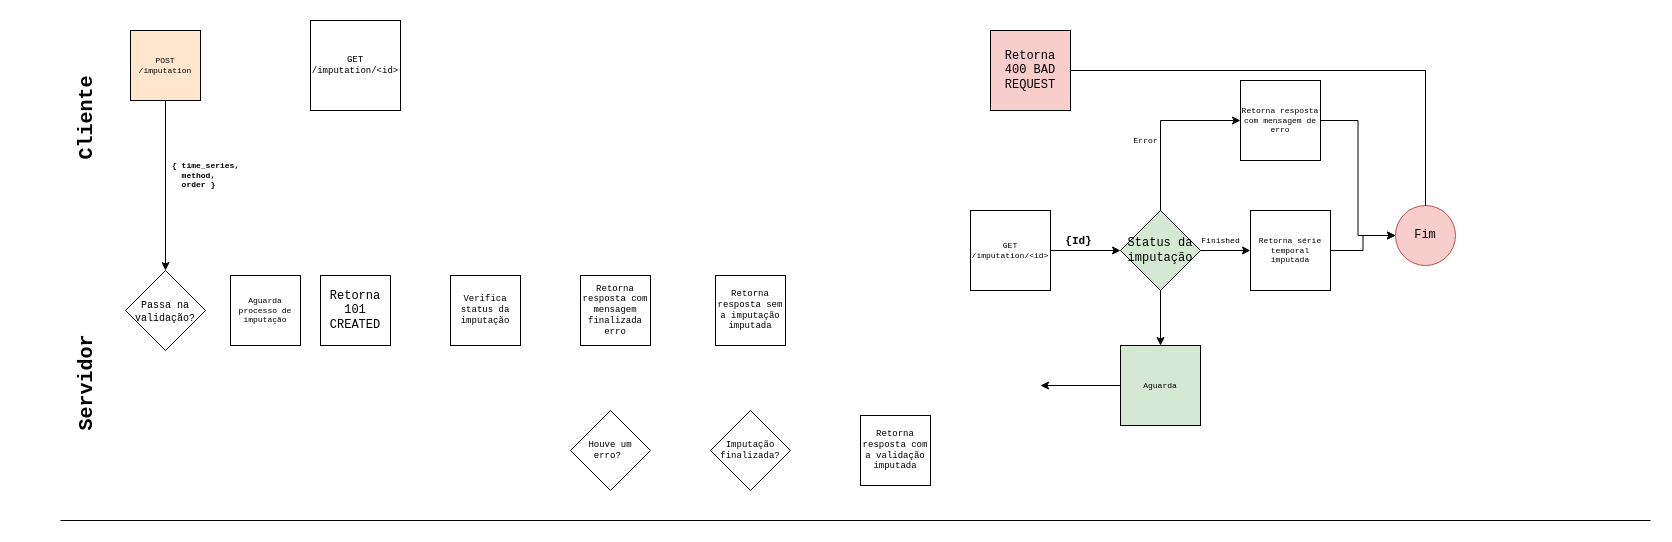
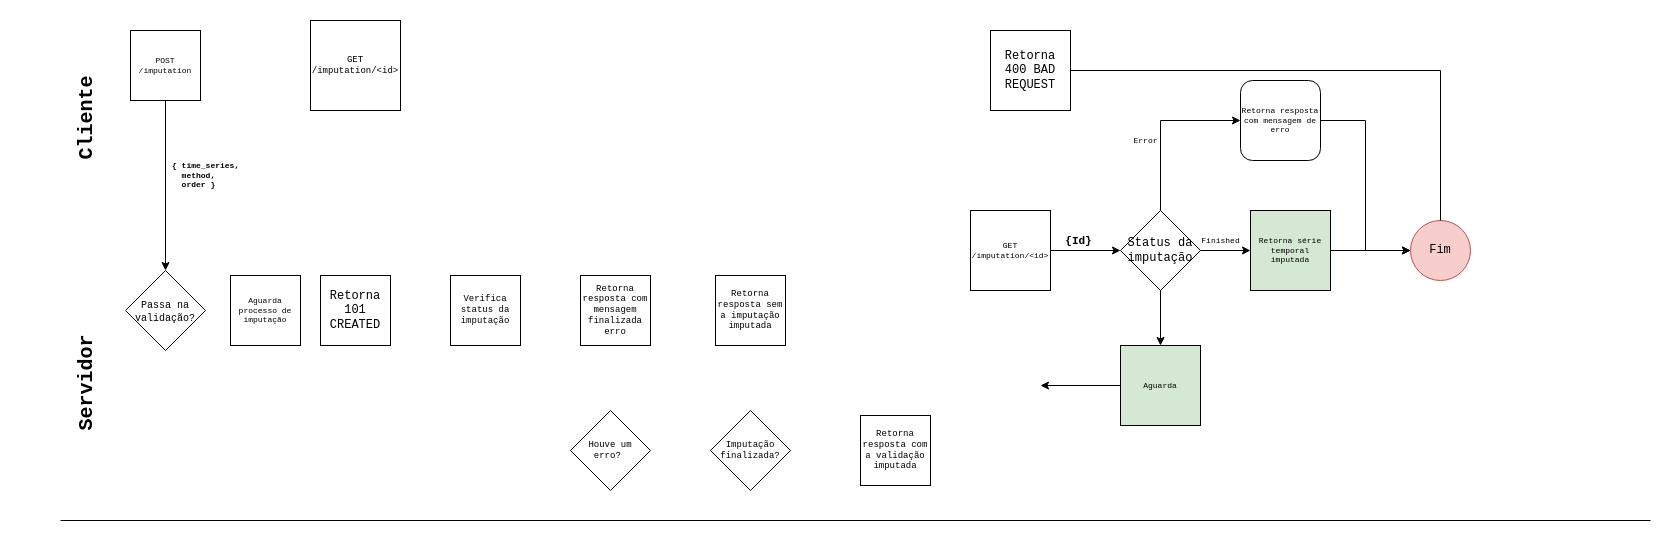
(166, 66) -> (166, 66)
(1031, 71) -> (1031, 71)
(1281, 121) -> (1281, 121)
(1426, 236) -> (1441, 251)
(1161, 251) -> (1161, 251)
(1291, 251) -> (1291, 251)
